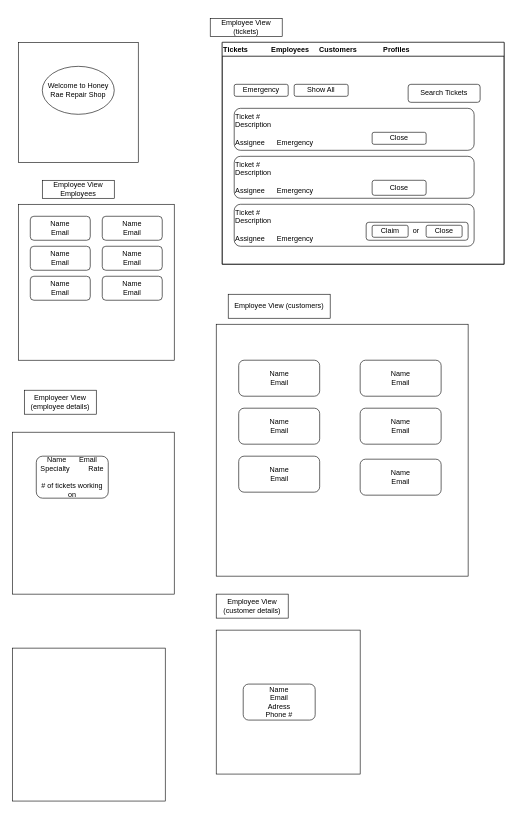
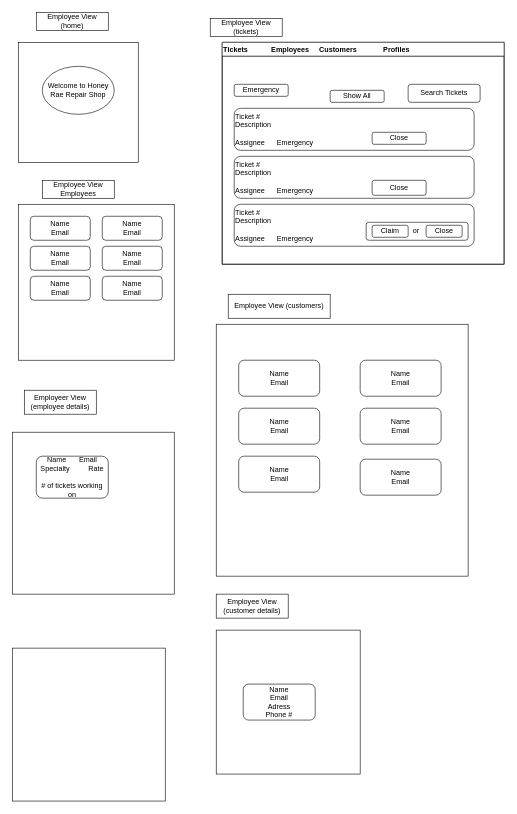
none -> (72, 21)
(321, 90) -> (357, 96)
